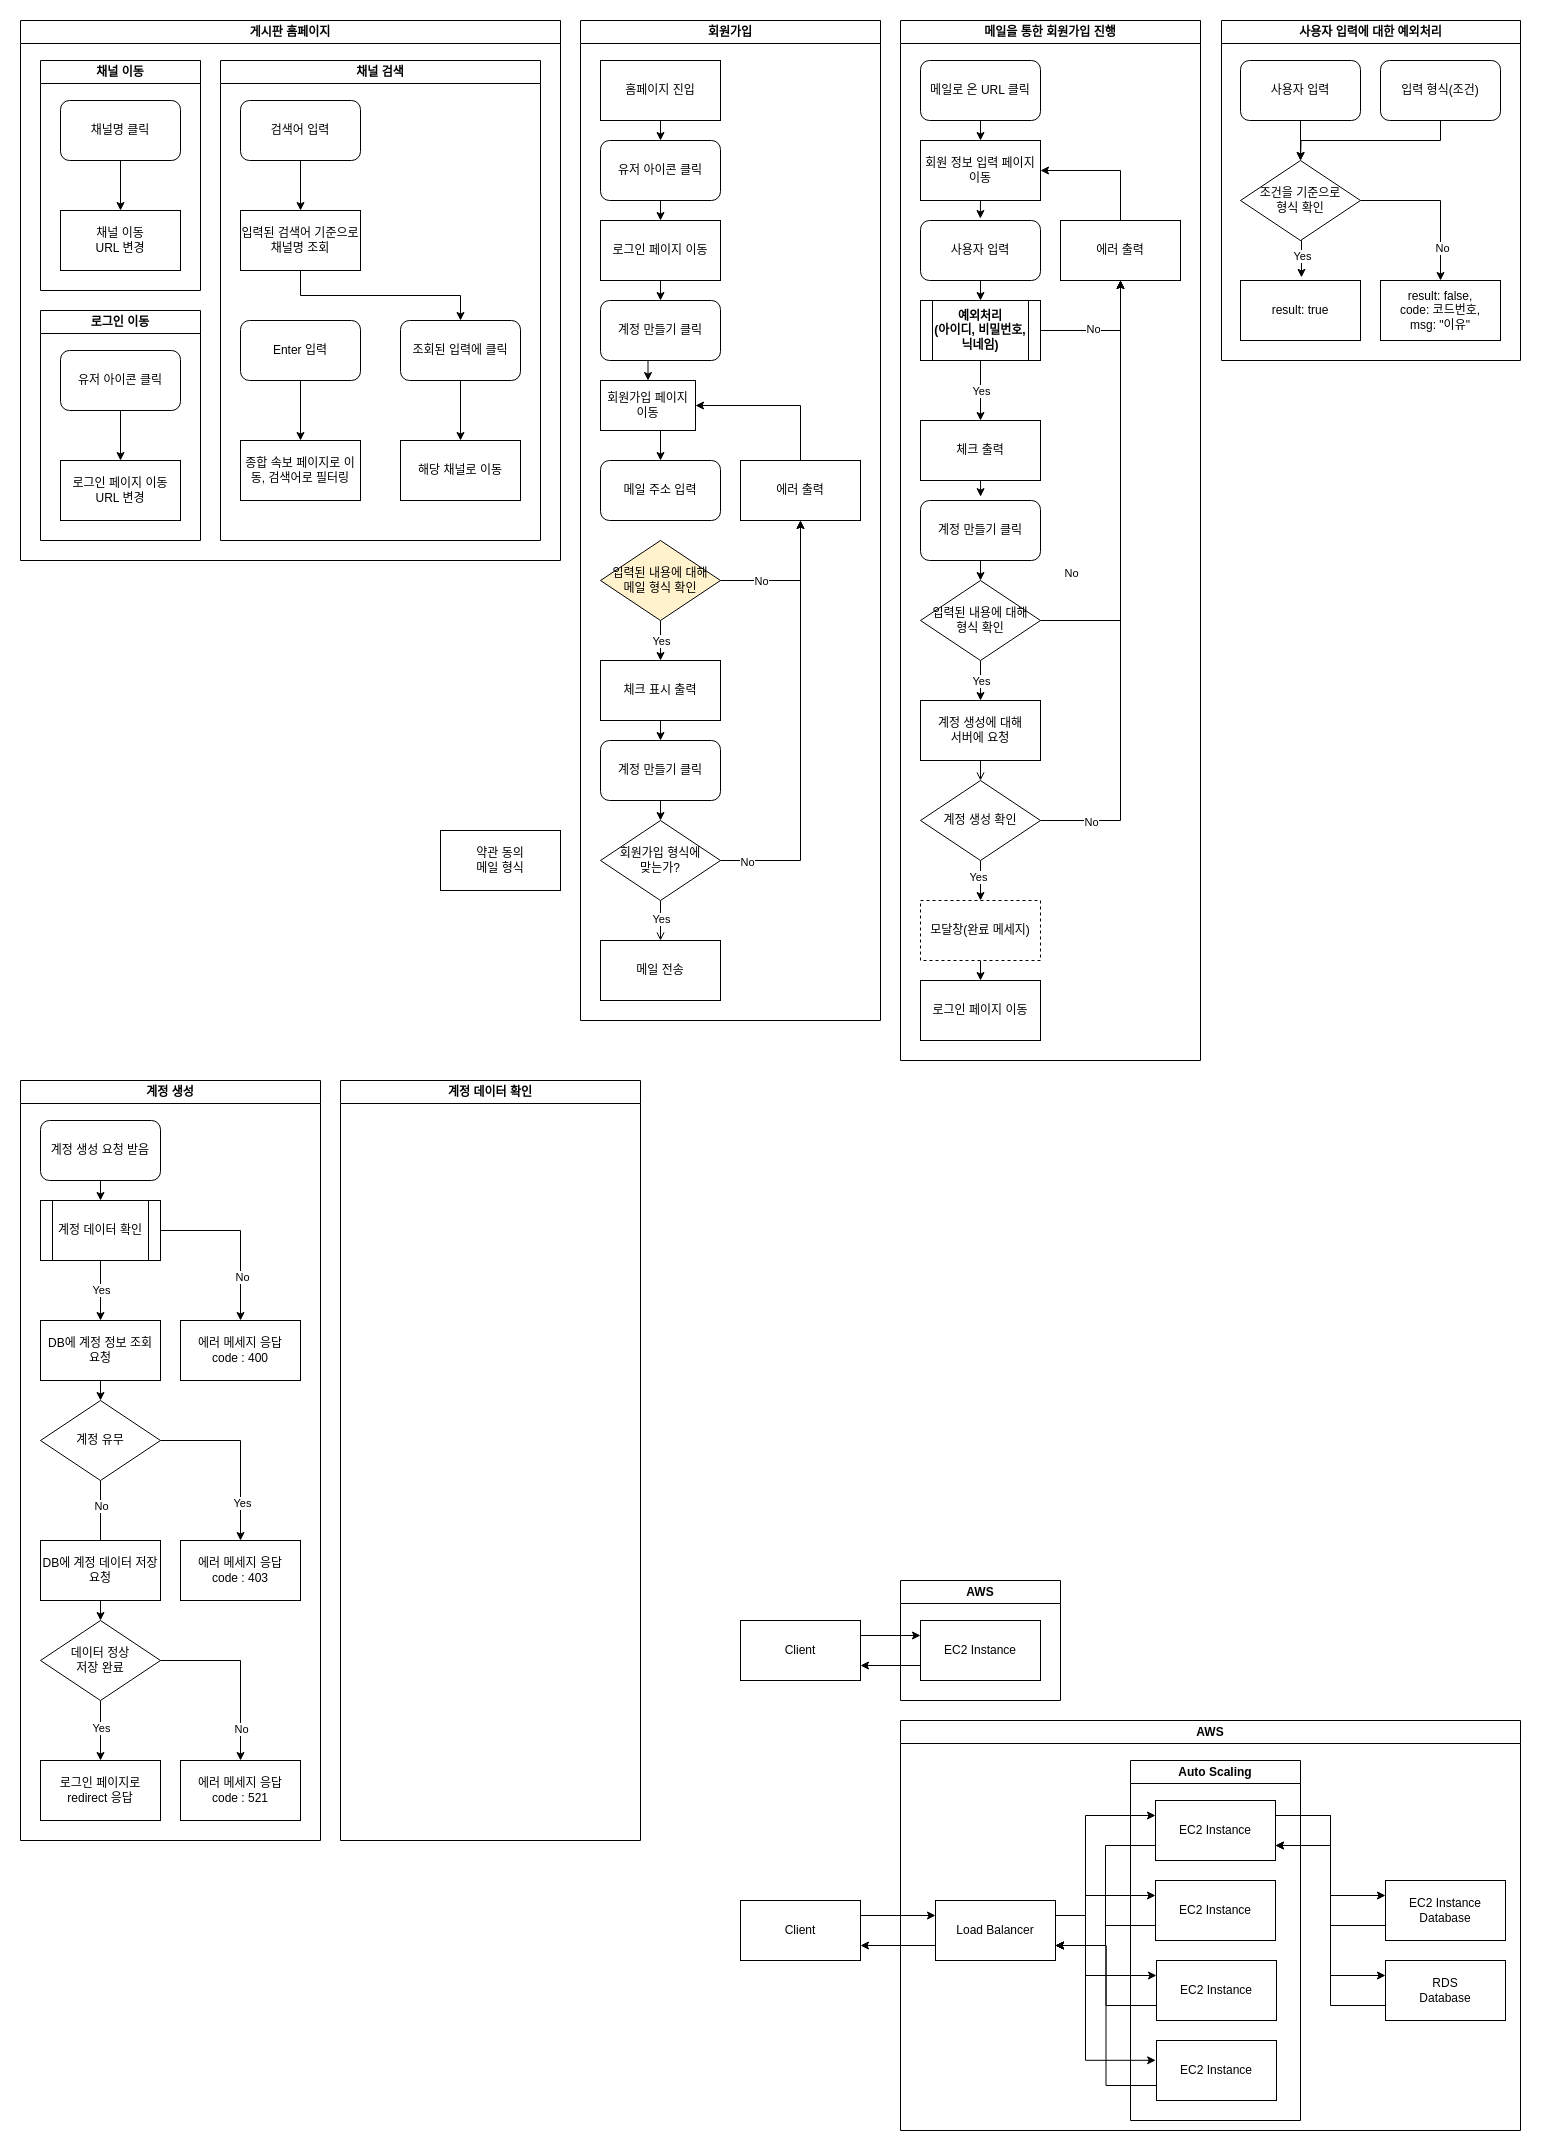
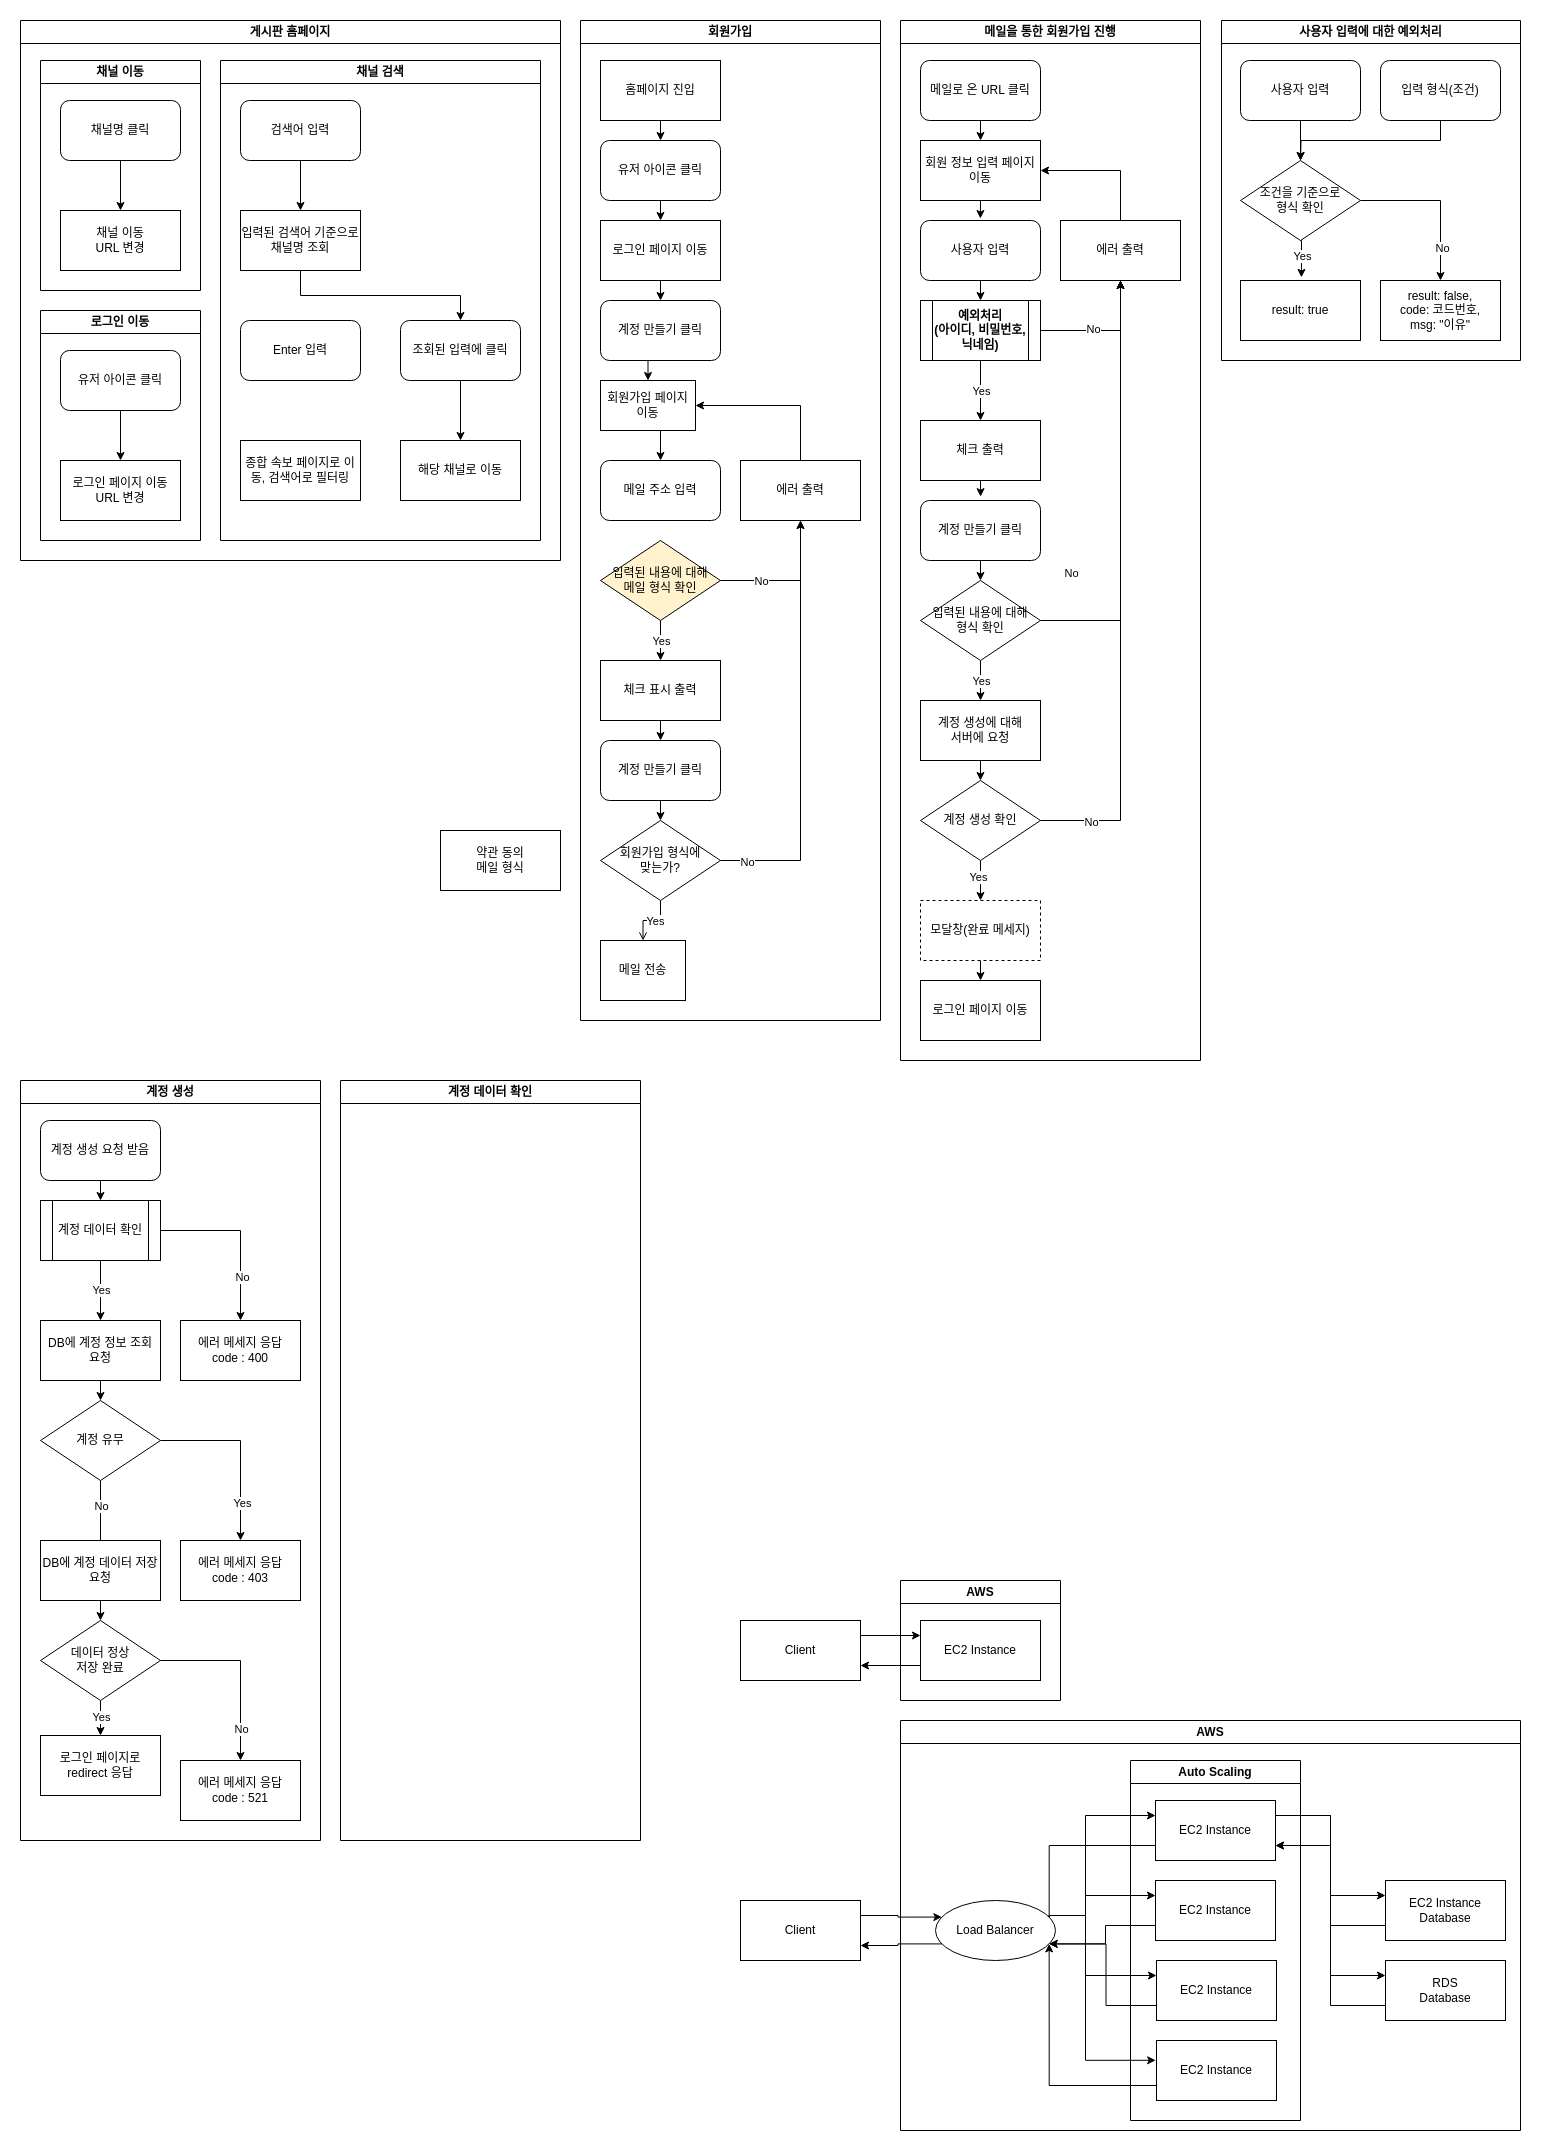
(301, 407) -> none
(981, 774) -> (981, 772)
(661, 971) -> (643, 971)
(101, 1791) -> (101, 1766)
(996, 1931) -> (996, 1931)
